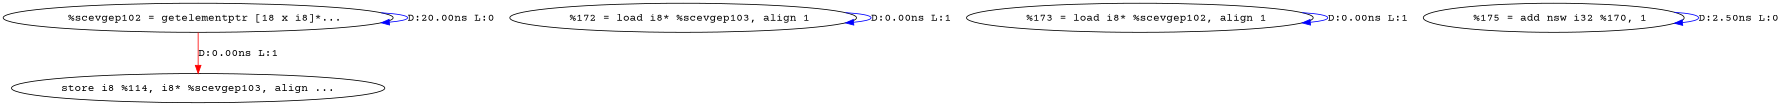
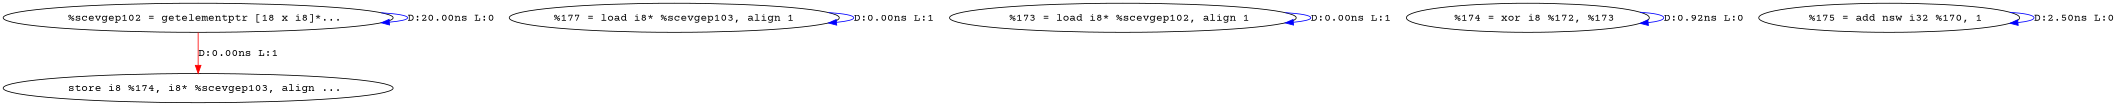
(683, 18) -> (674, 18)
none -> (1528, 18)
(198, 88) -> (198, 88)
